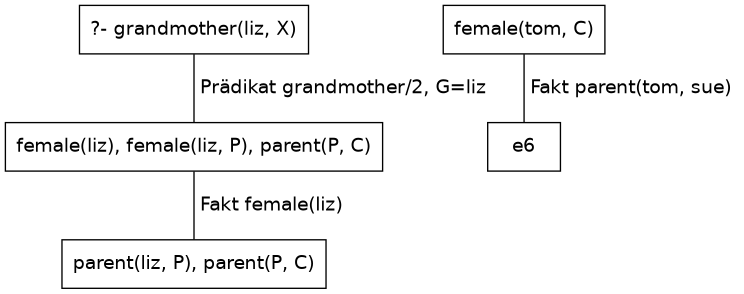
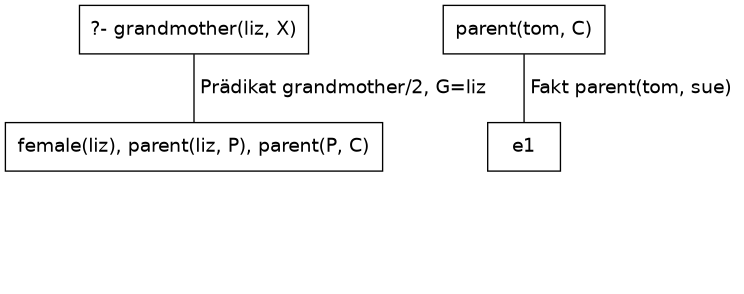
(524, 30) -> (524, 30)
(194, 147) -> (194, 147)
(524, 147) -> (524, 147)
(194, 264) -> none
